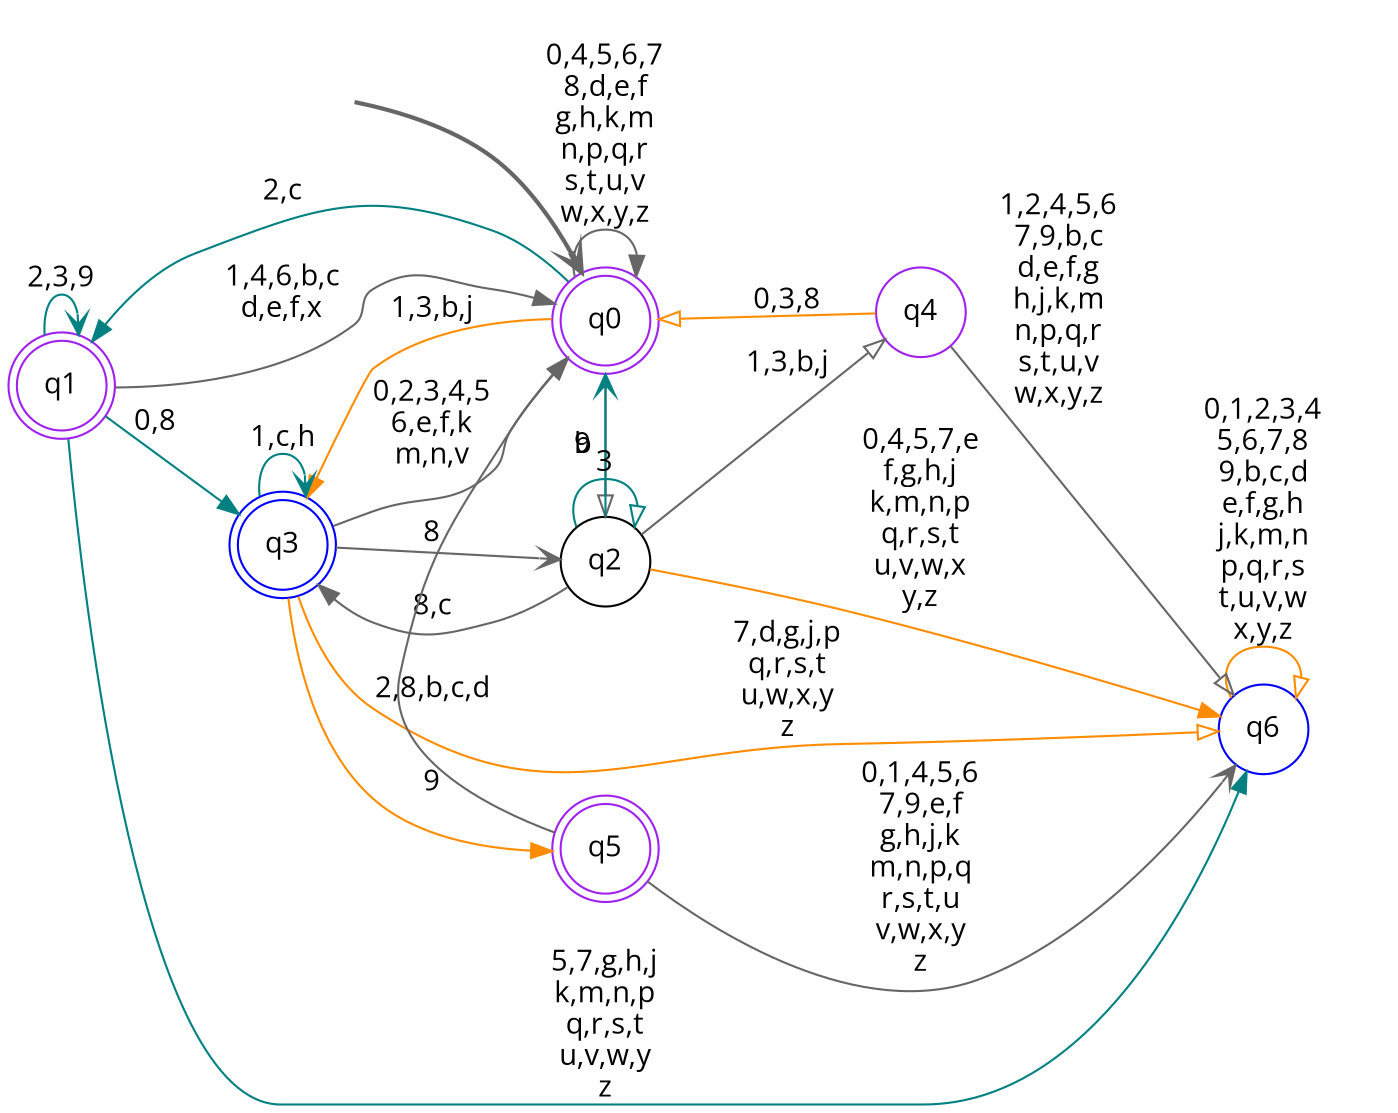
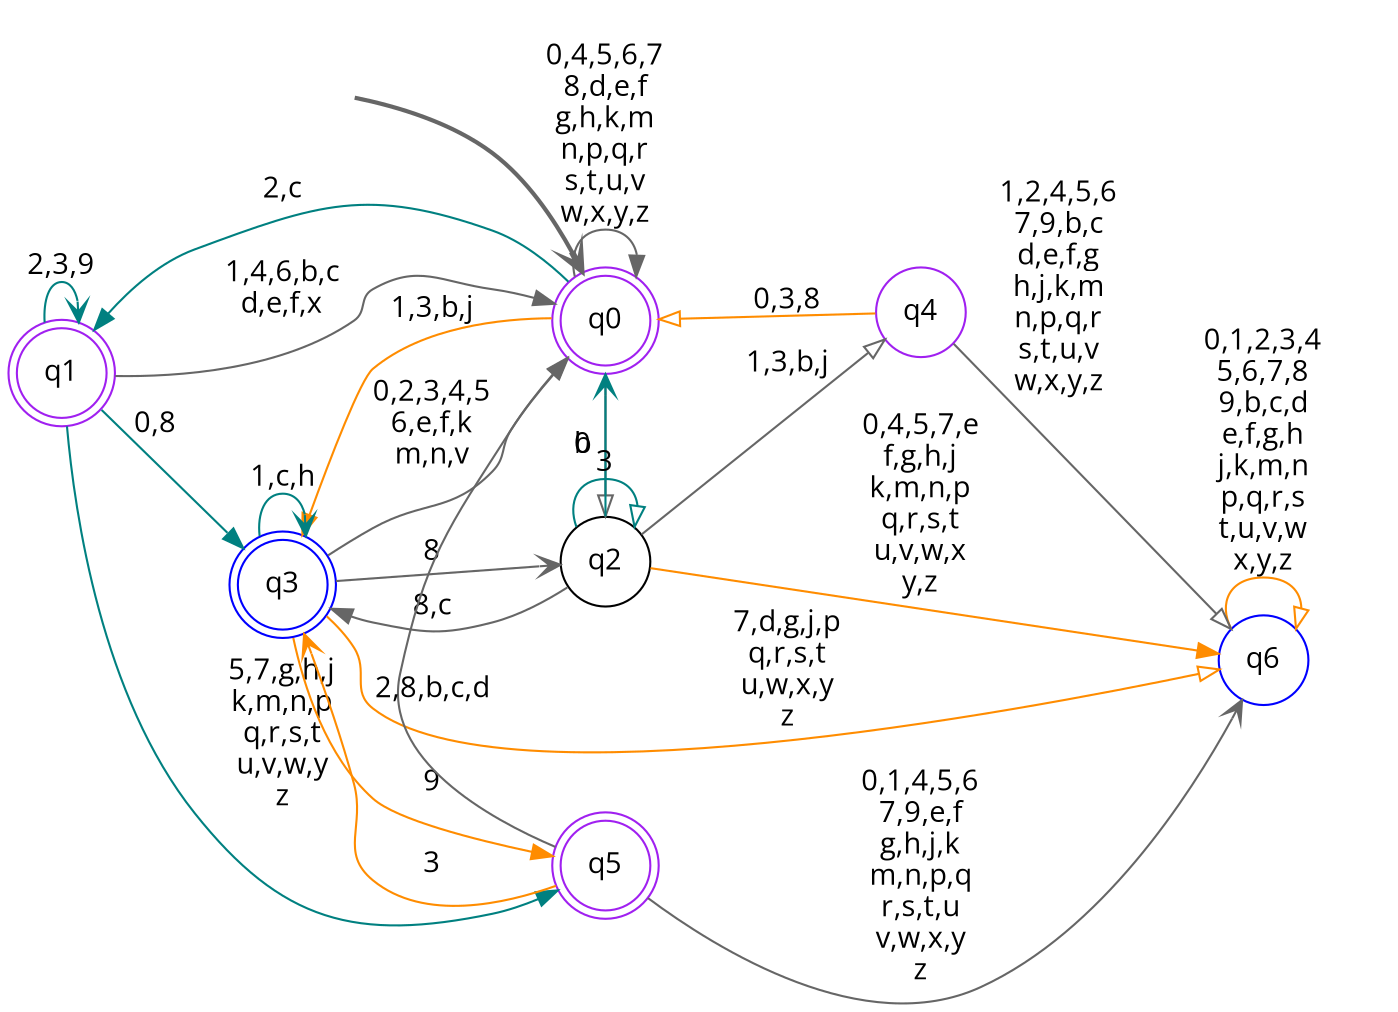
(583, 445) -> (583, 445)
none -> (358, 861)
(474, 1105) -> (187, 802)
